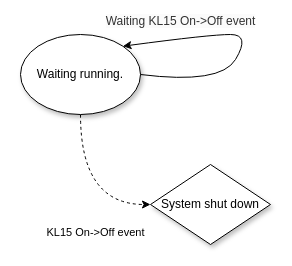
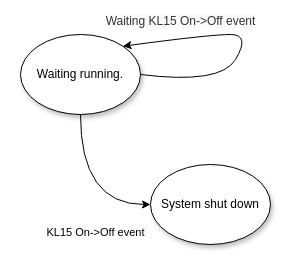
(93, 176) -> (93, 176)
(211, 205) -> (211, 205)
